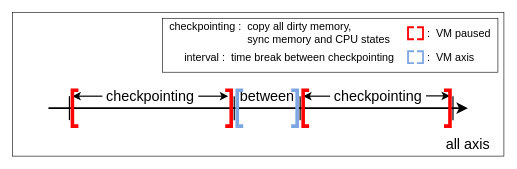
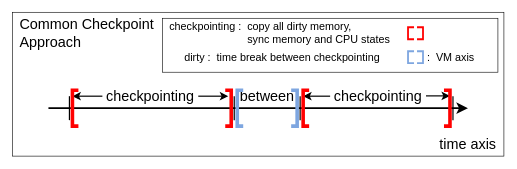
none -> (90, 33)
(462, 33) -> none
(248, 57) -> (243, 57)
(468, 144) -> (468, 144)
